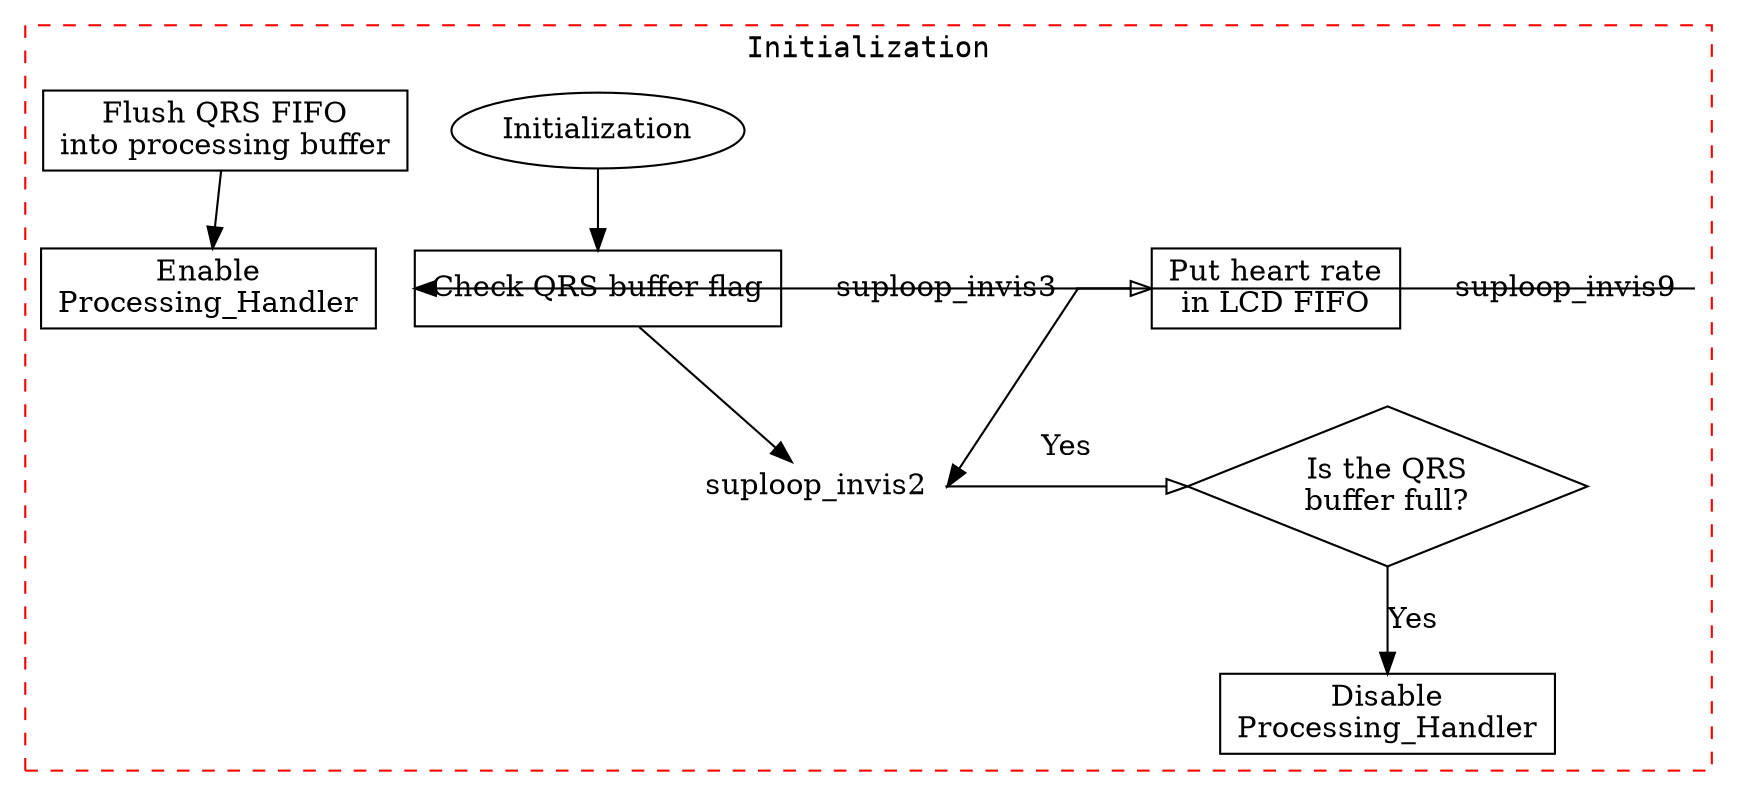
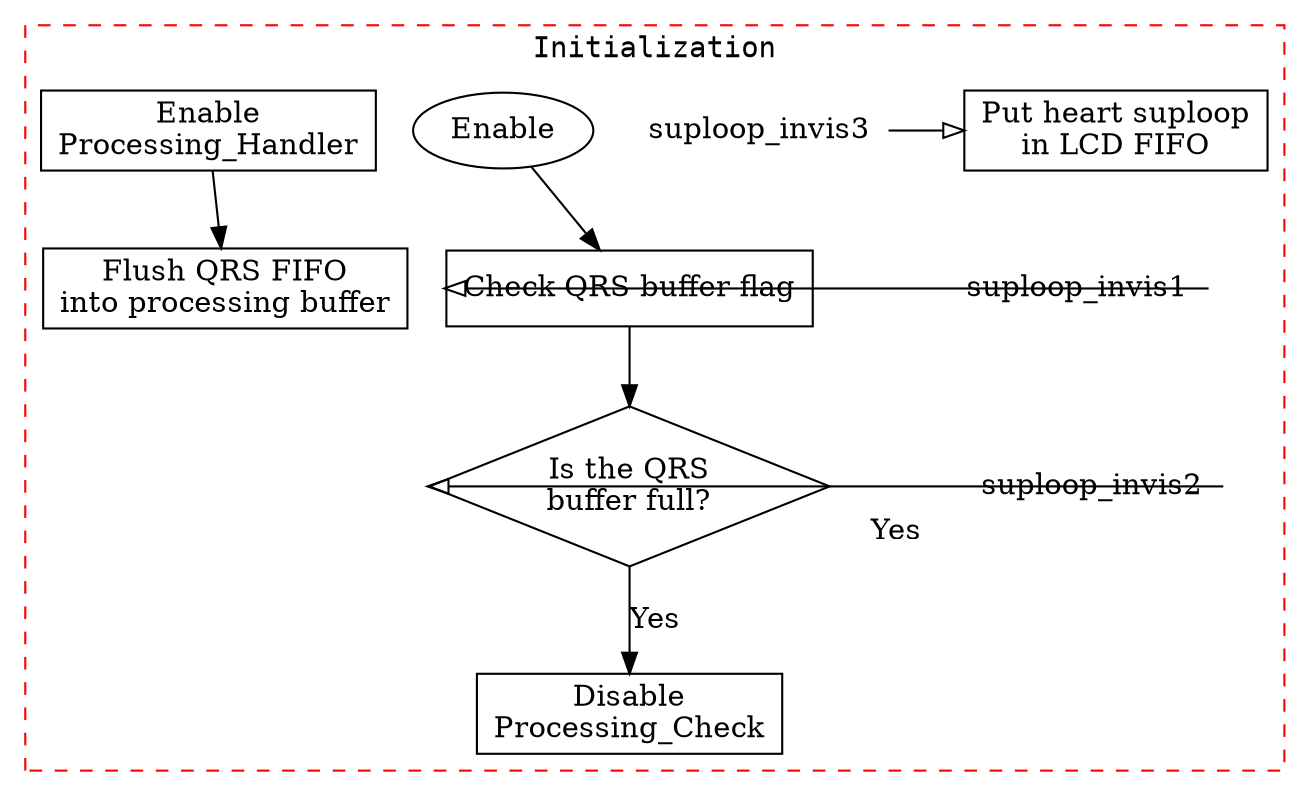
(598, 131) -> (503, 131)
(218, 199) -> (216, 199)
(1276, 288) -> (1116, 131)
(1567, 288) -> (1078, 288)
(1019, 378) -> none
(707, 387) -> (630, 356)
(1388, 714) -> (630, 714)
